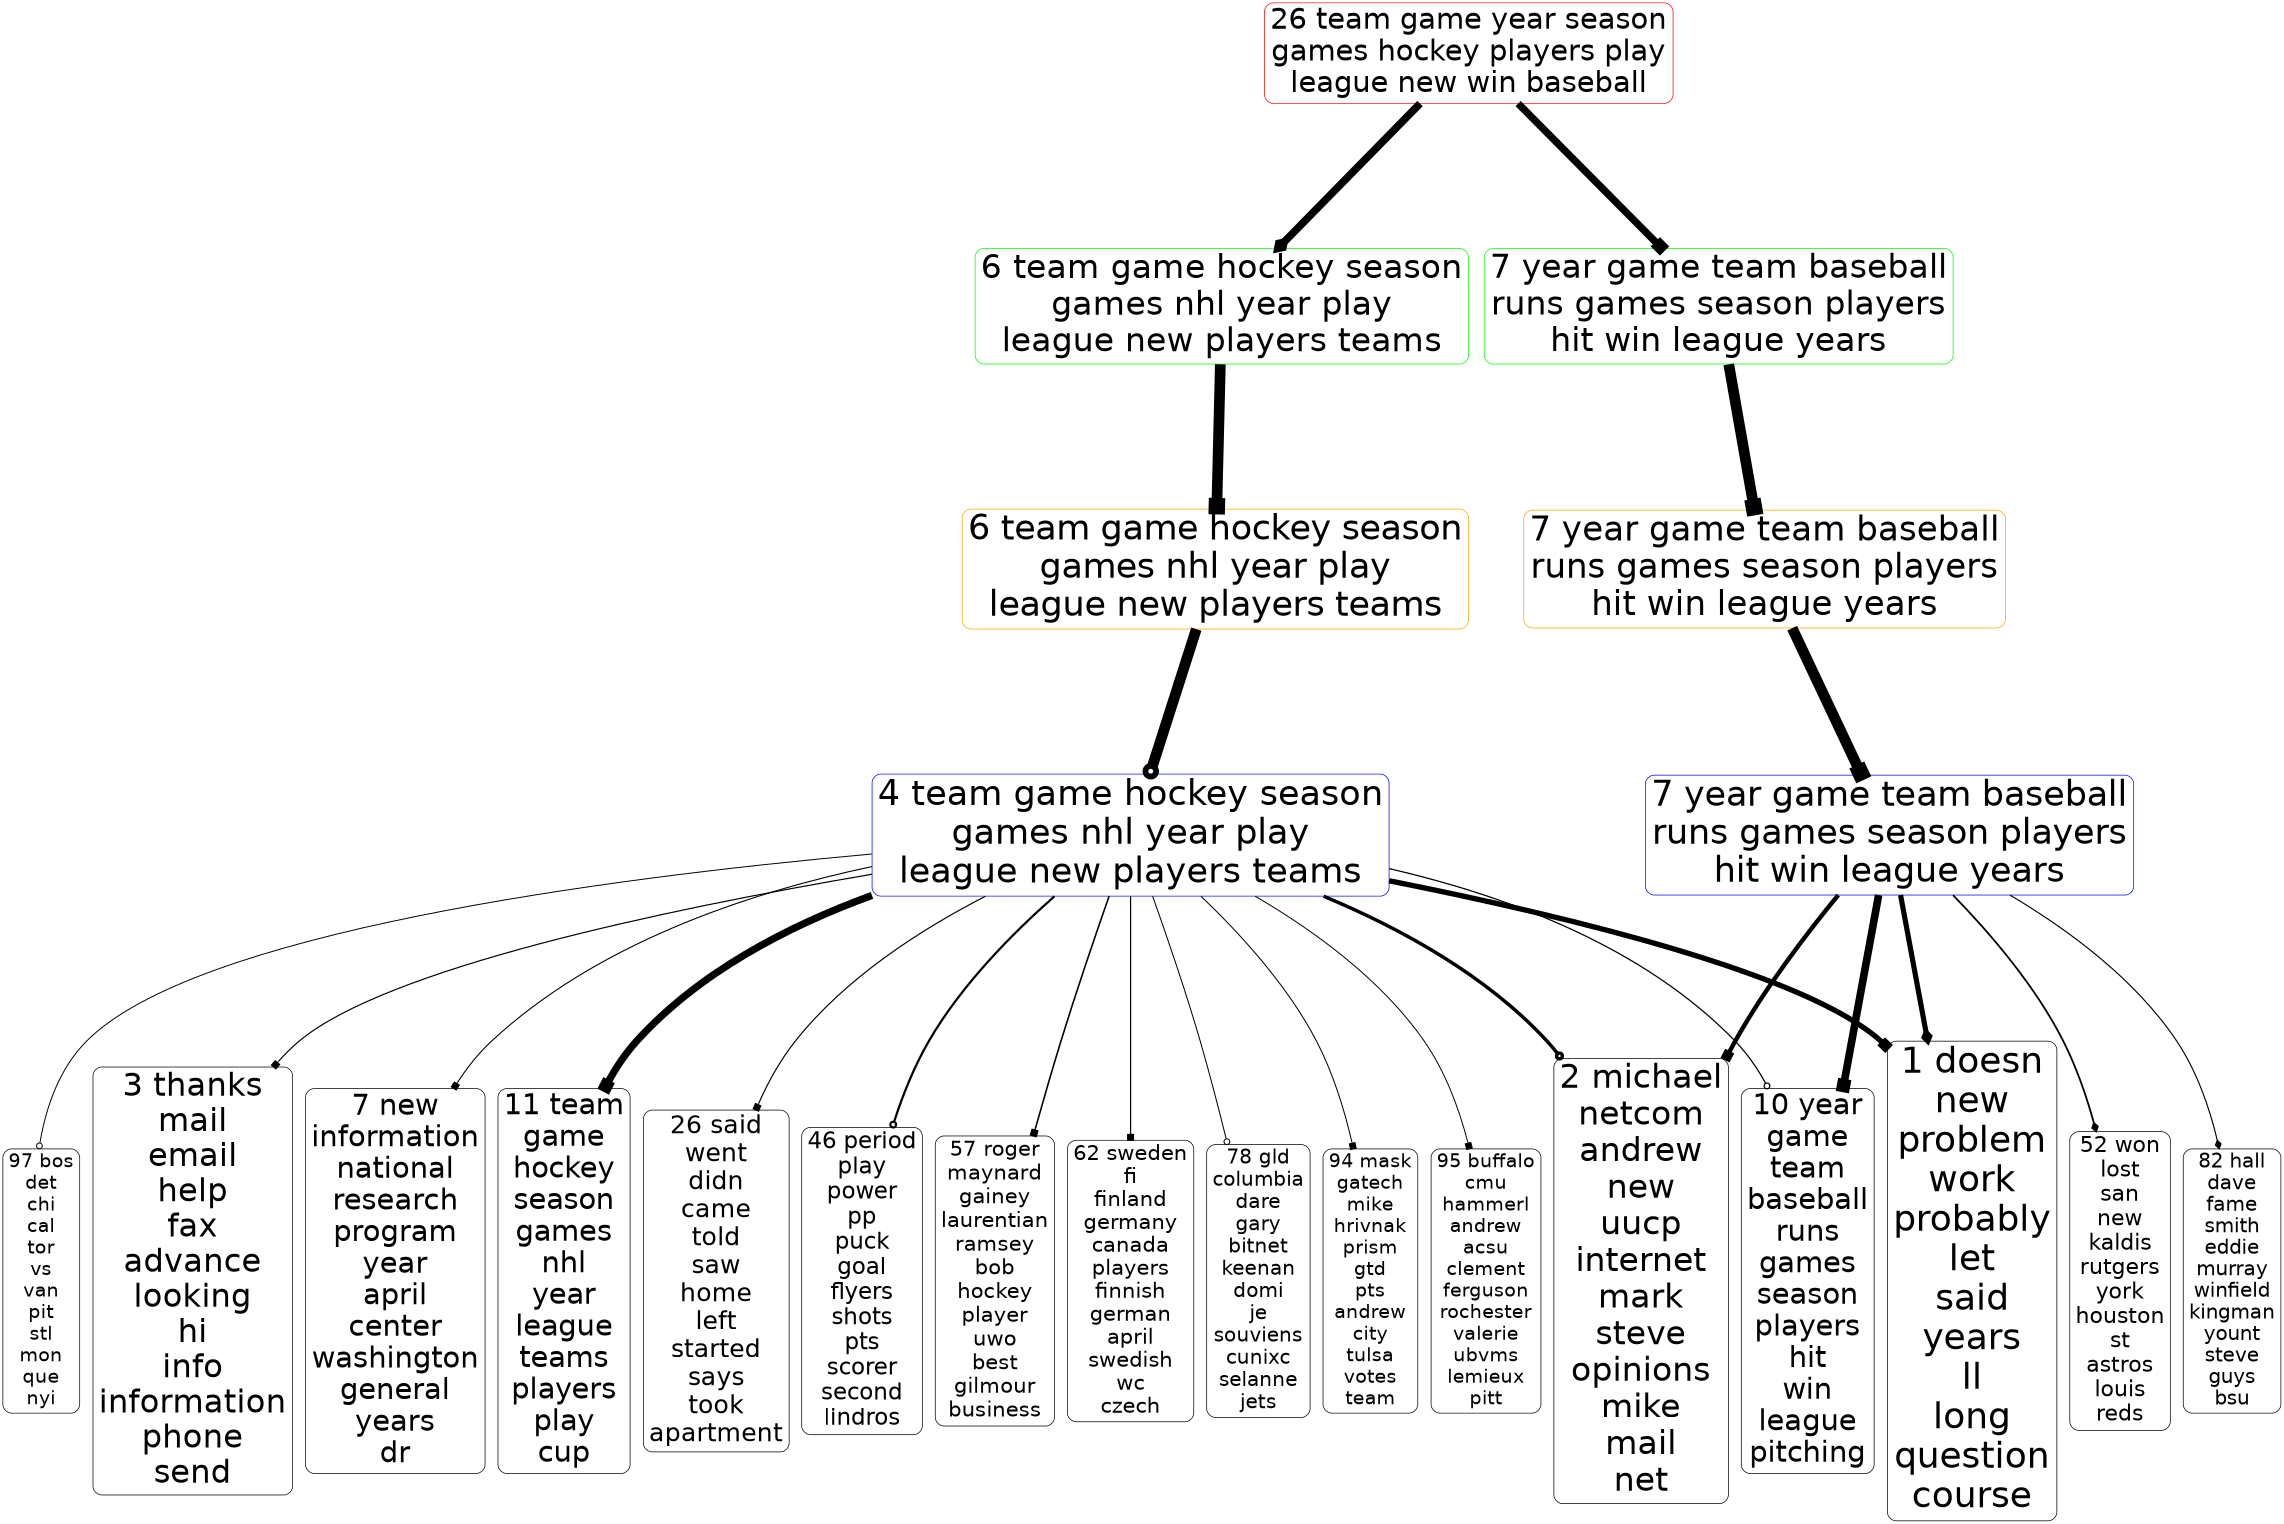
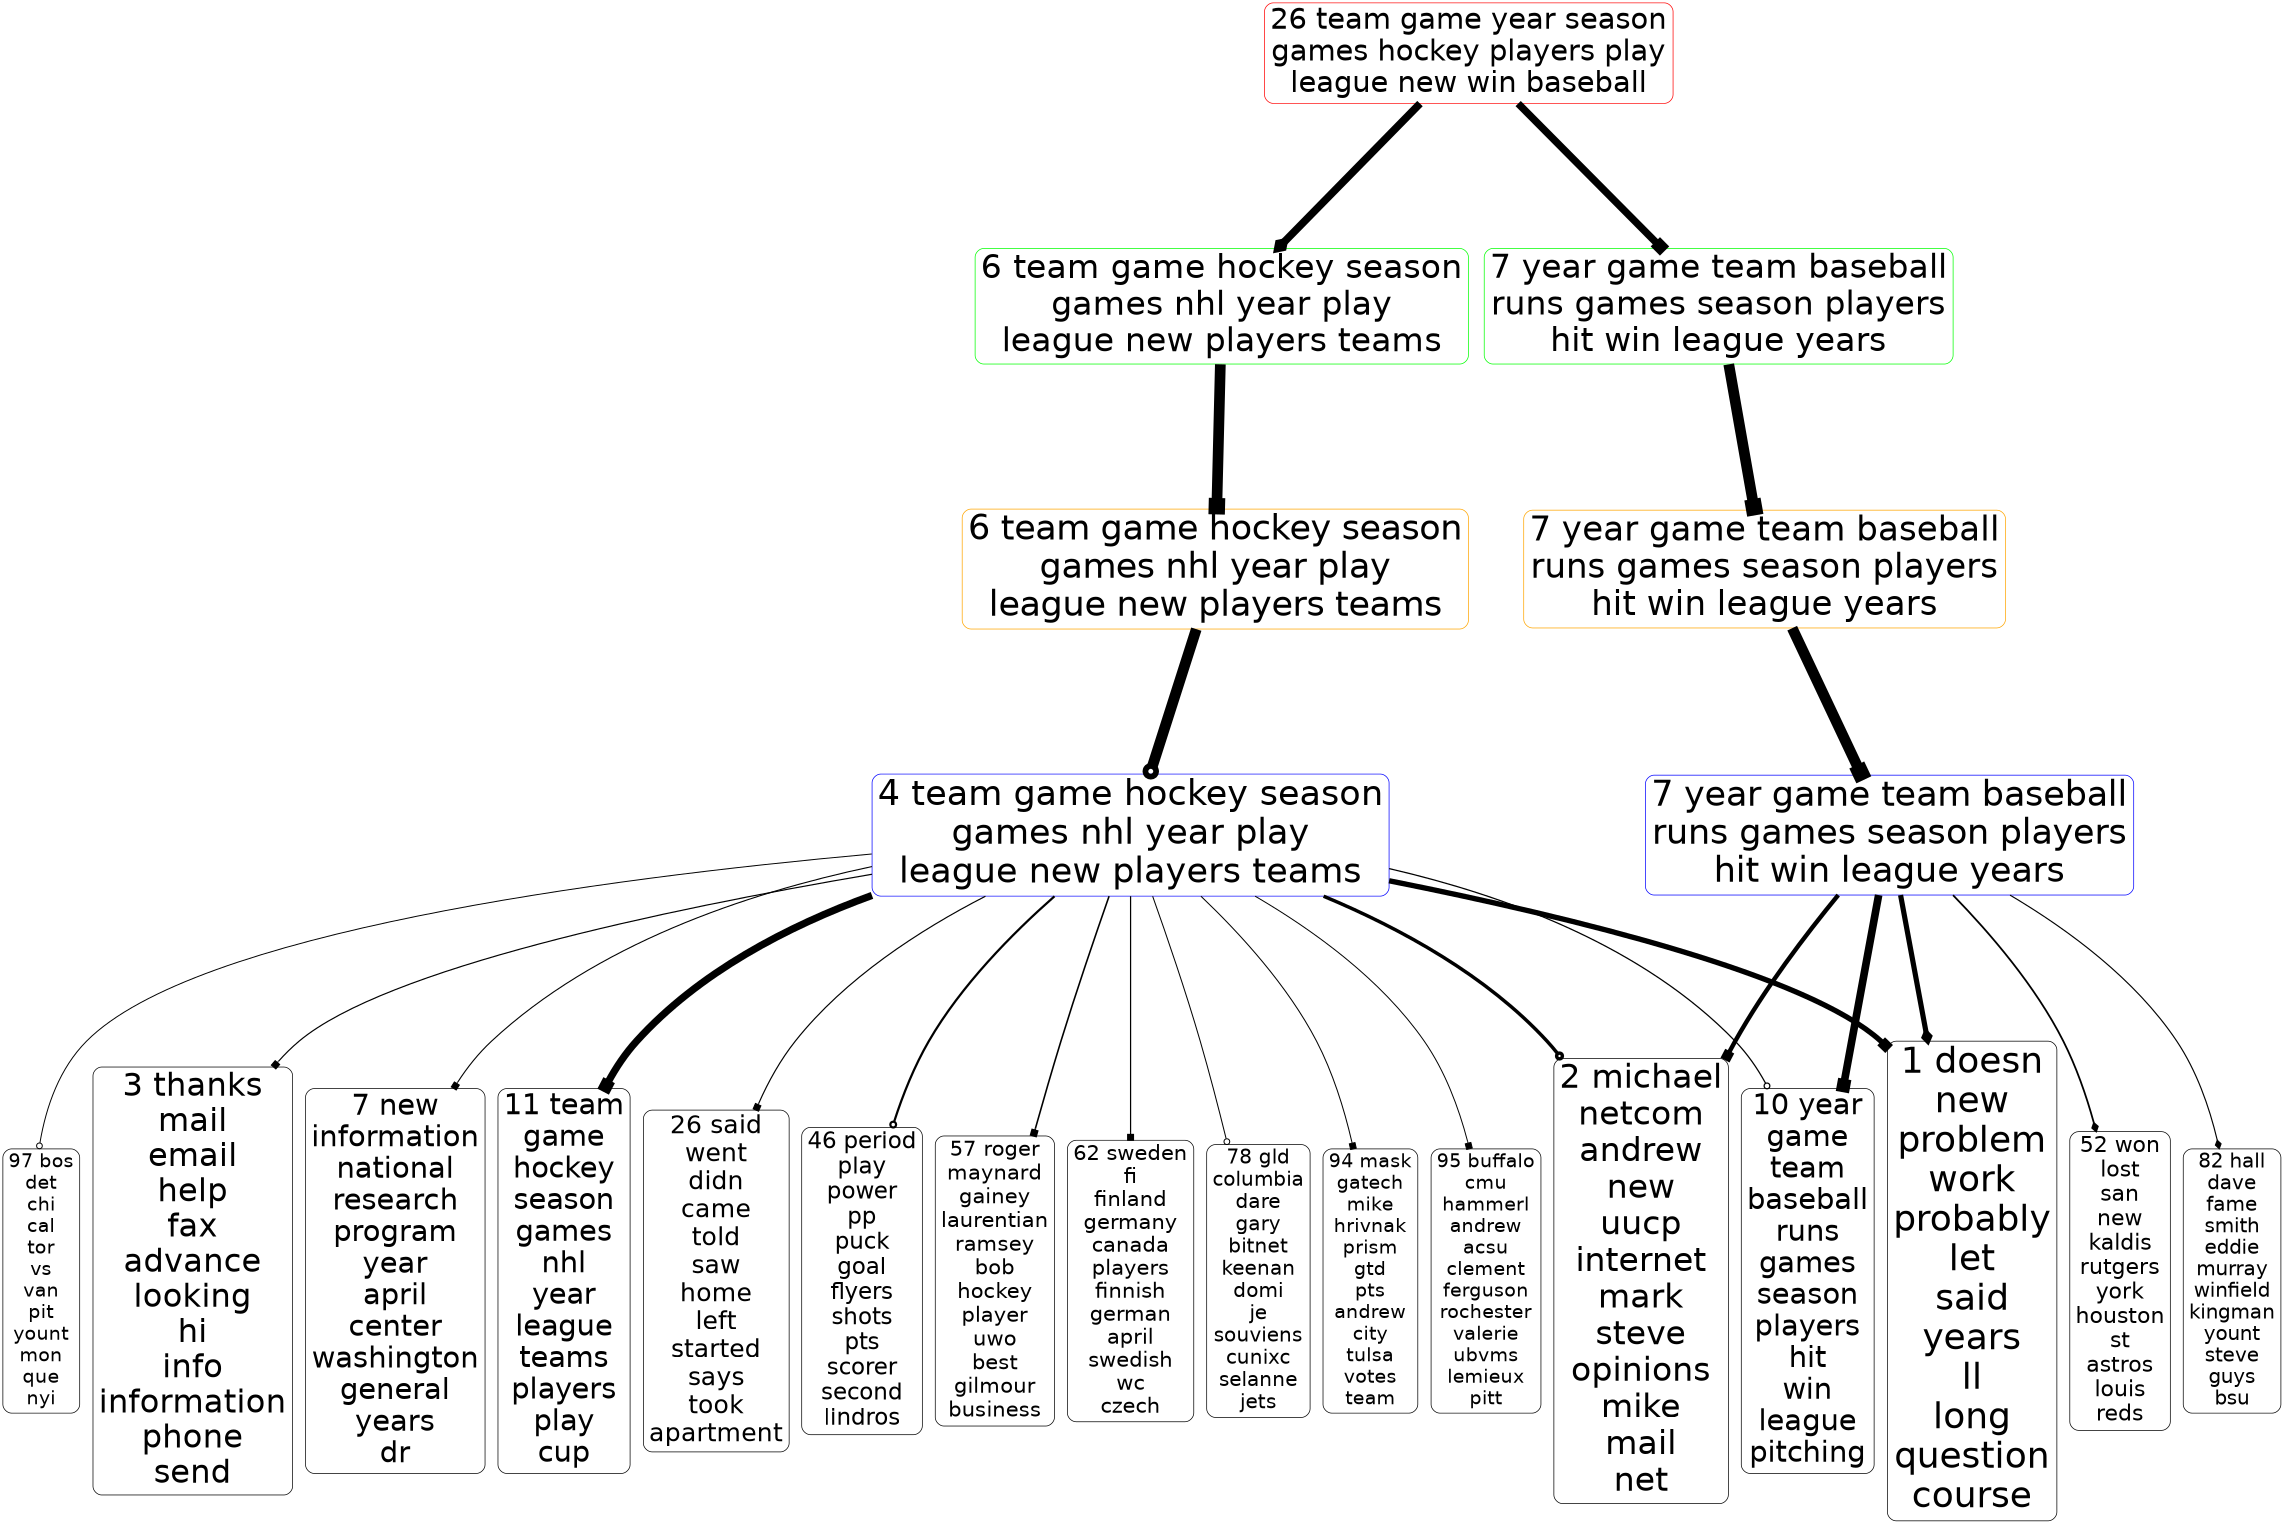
(41, 1281) -> (41, 1281)
